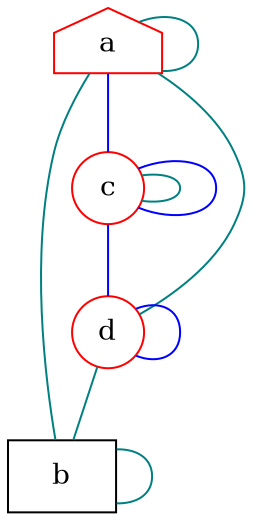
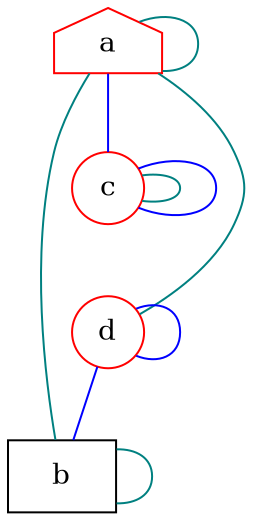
(108, 260) -> none
(85, 403) -> (85, 403)
